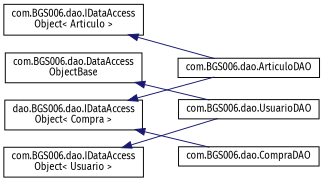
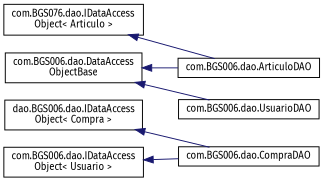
(74, 20) -> (74, 20)
(180, 86) -> (165, 68)
(175, 132) -> (166, 159)
